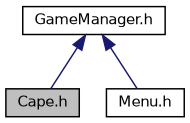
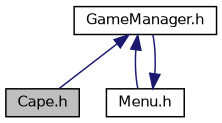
none -> (155, 54)
